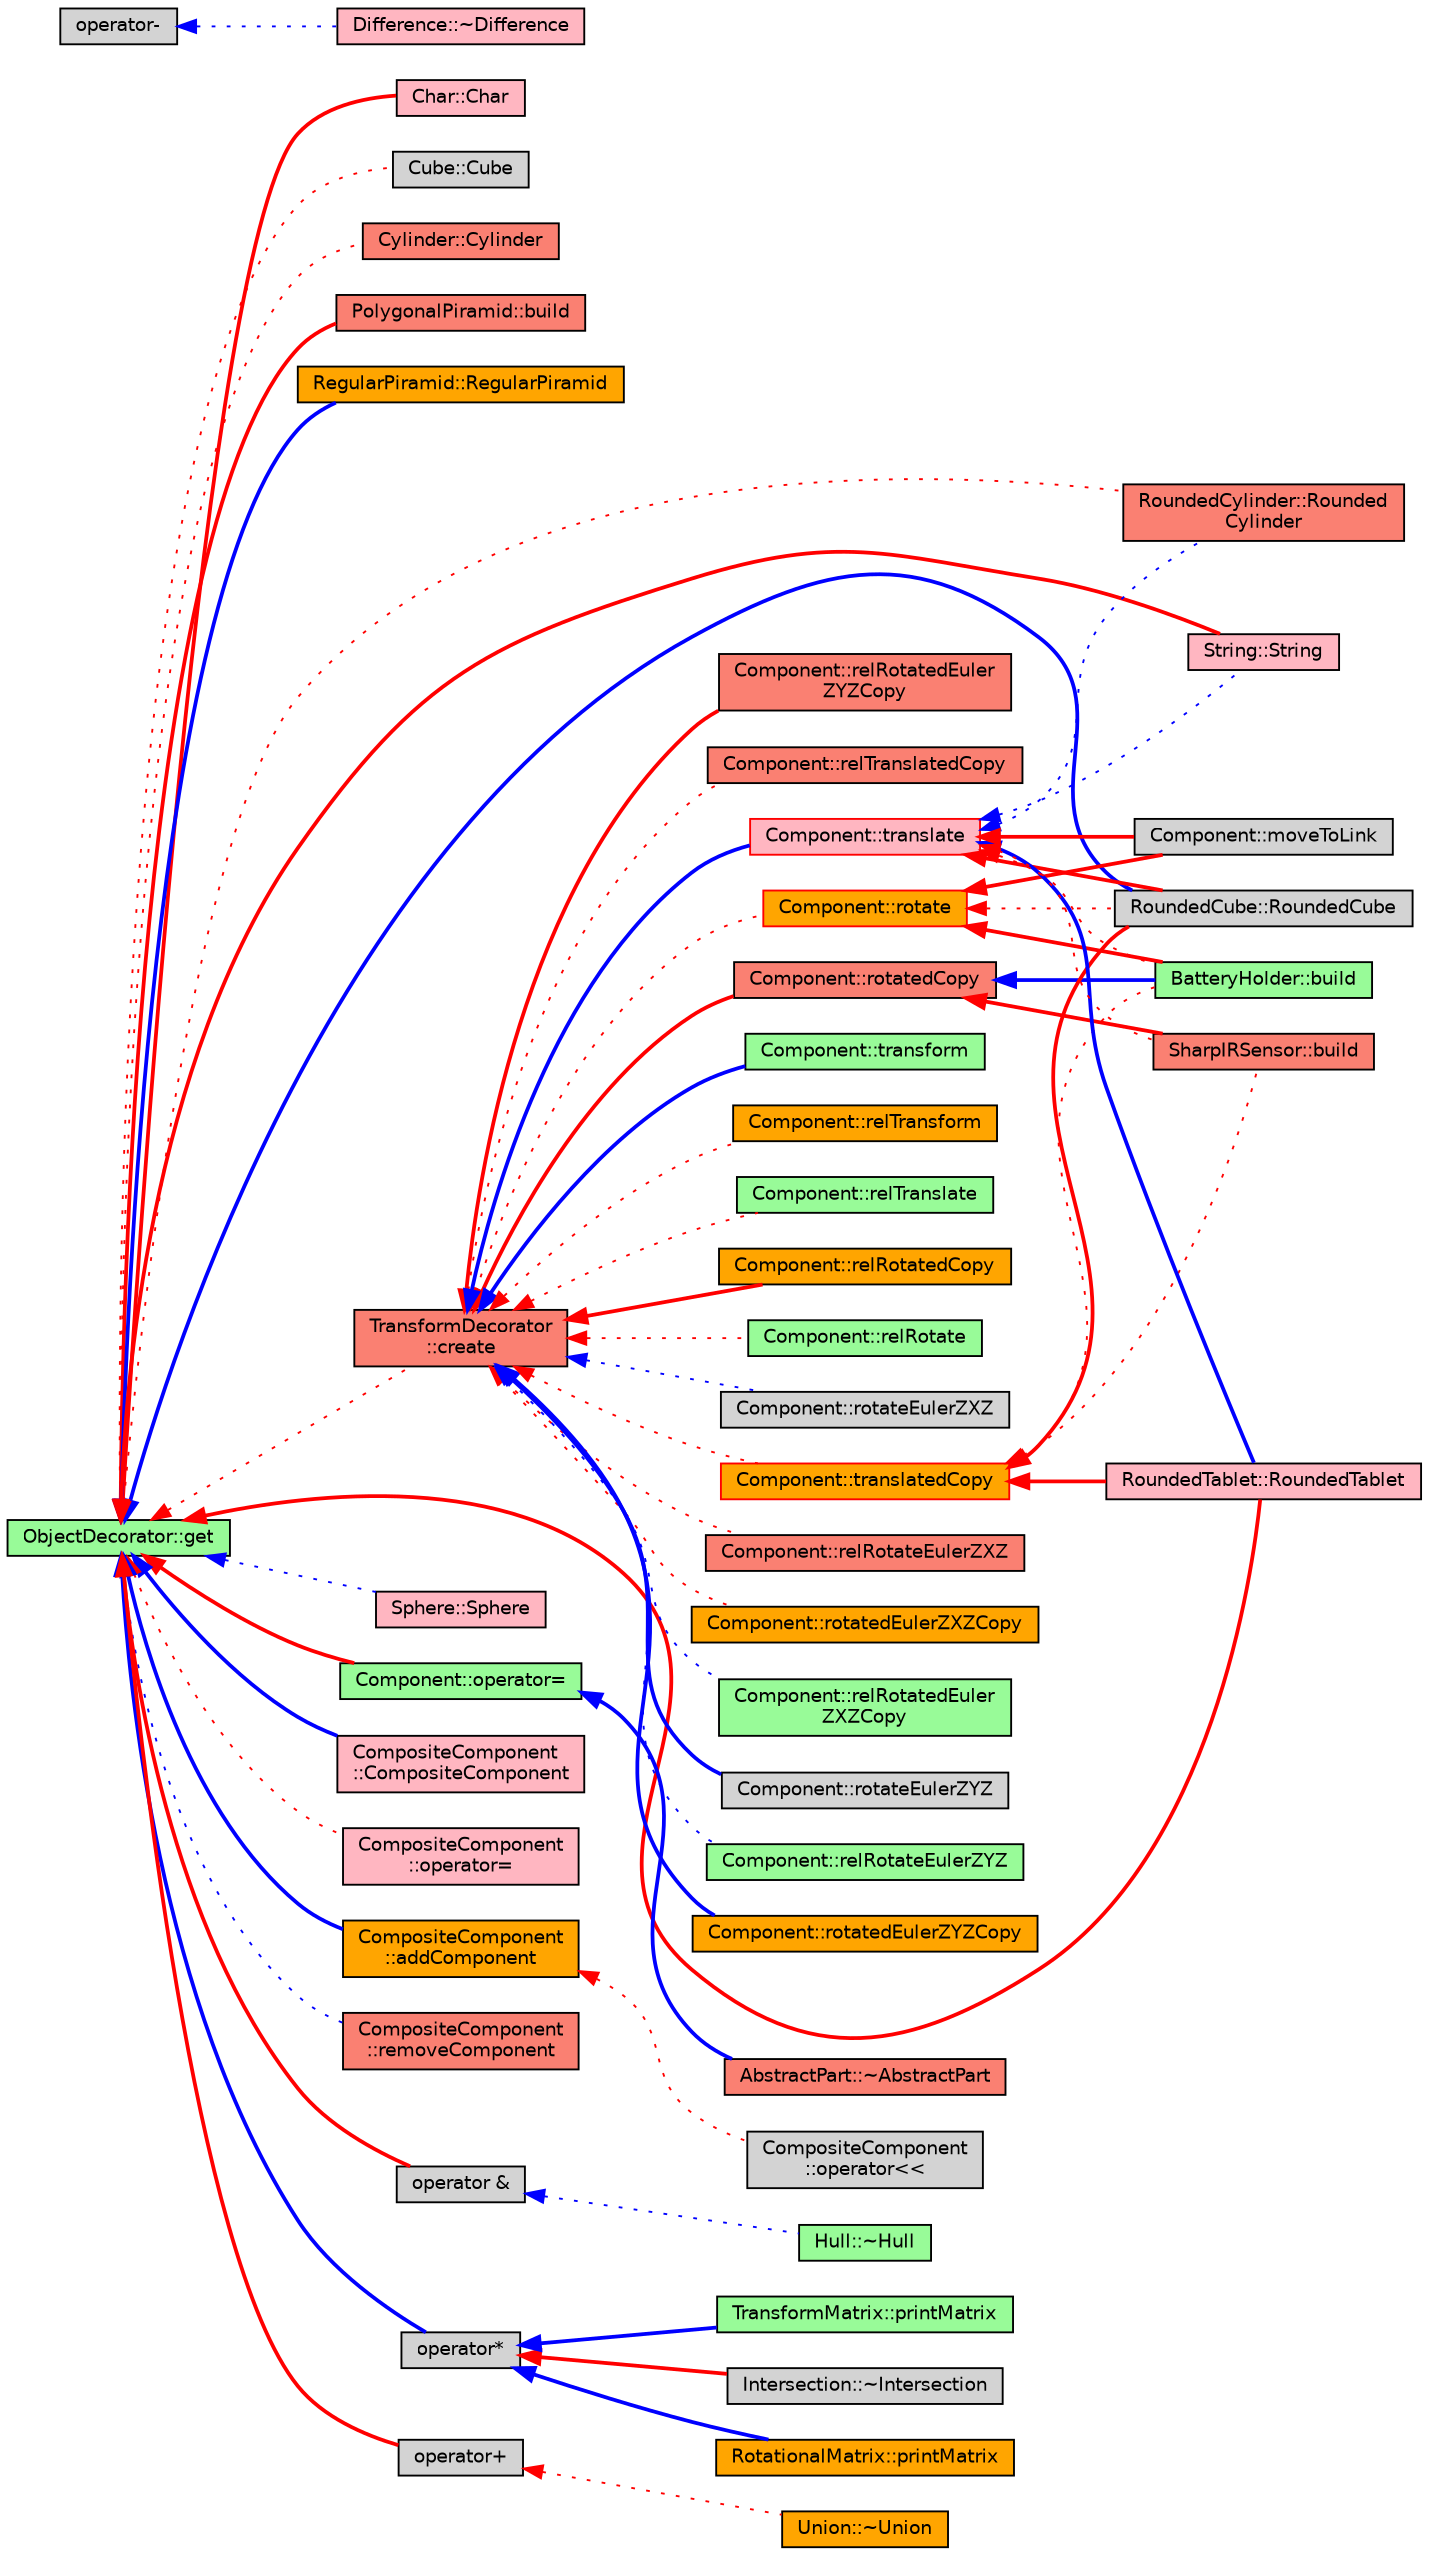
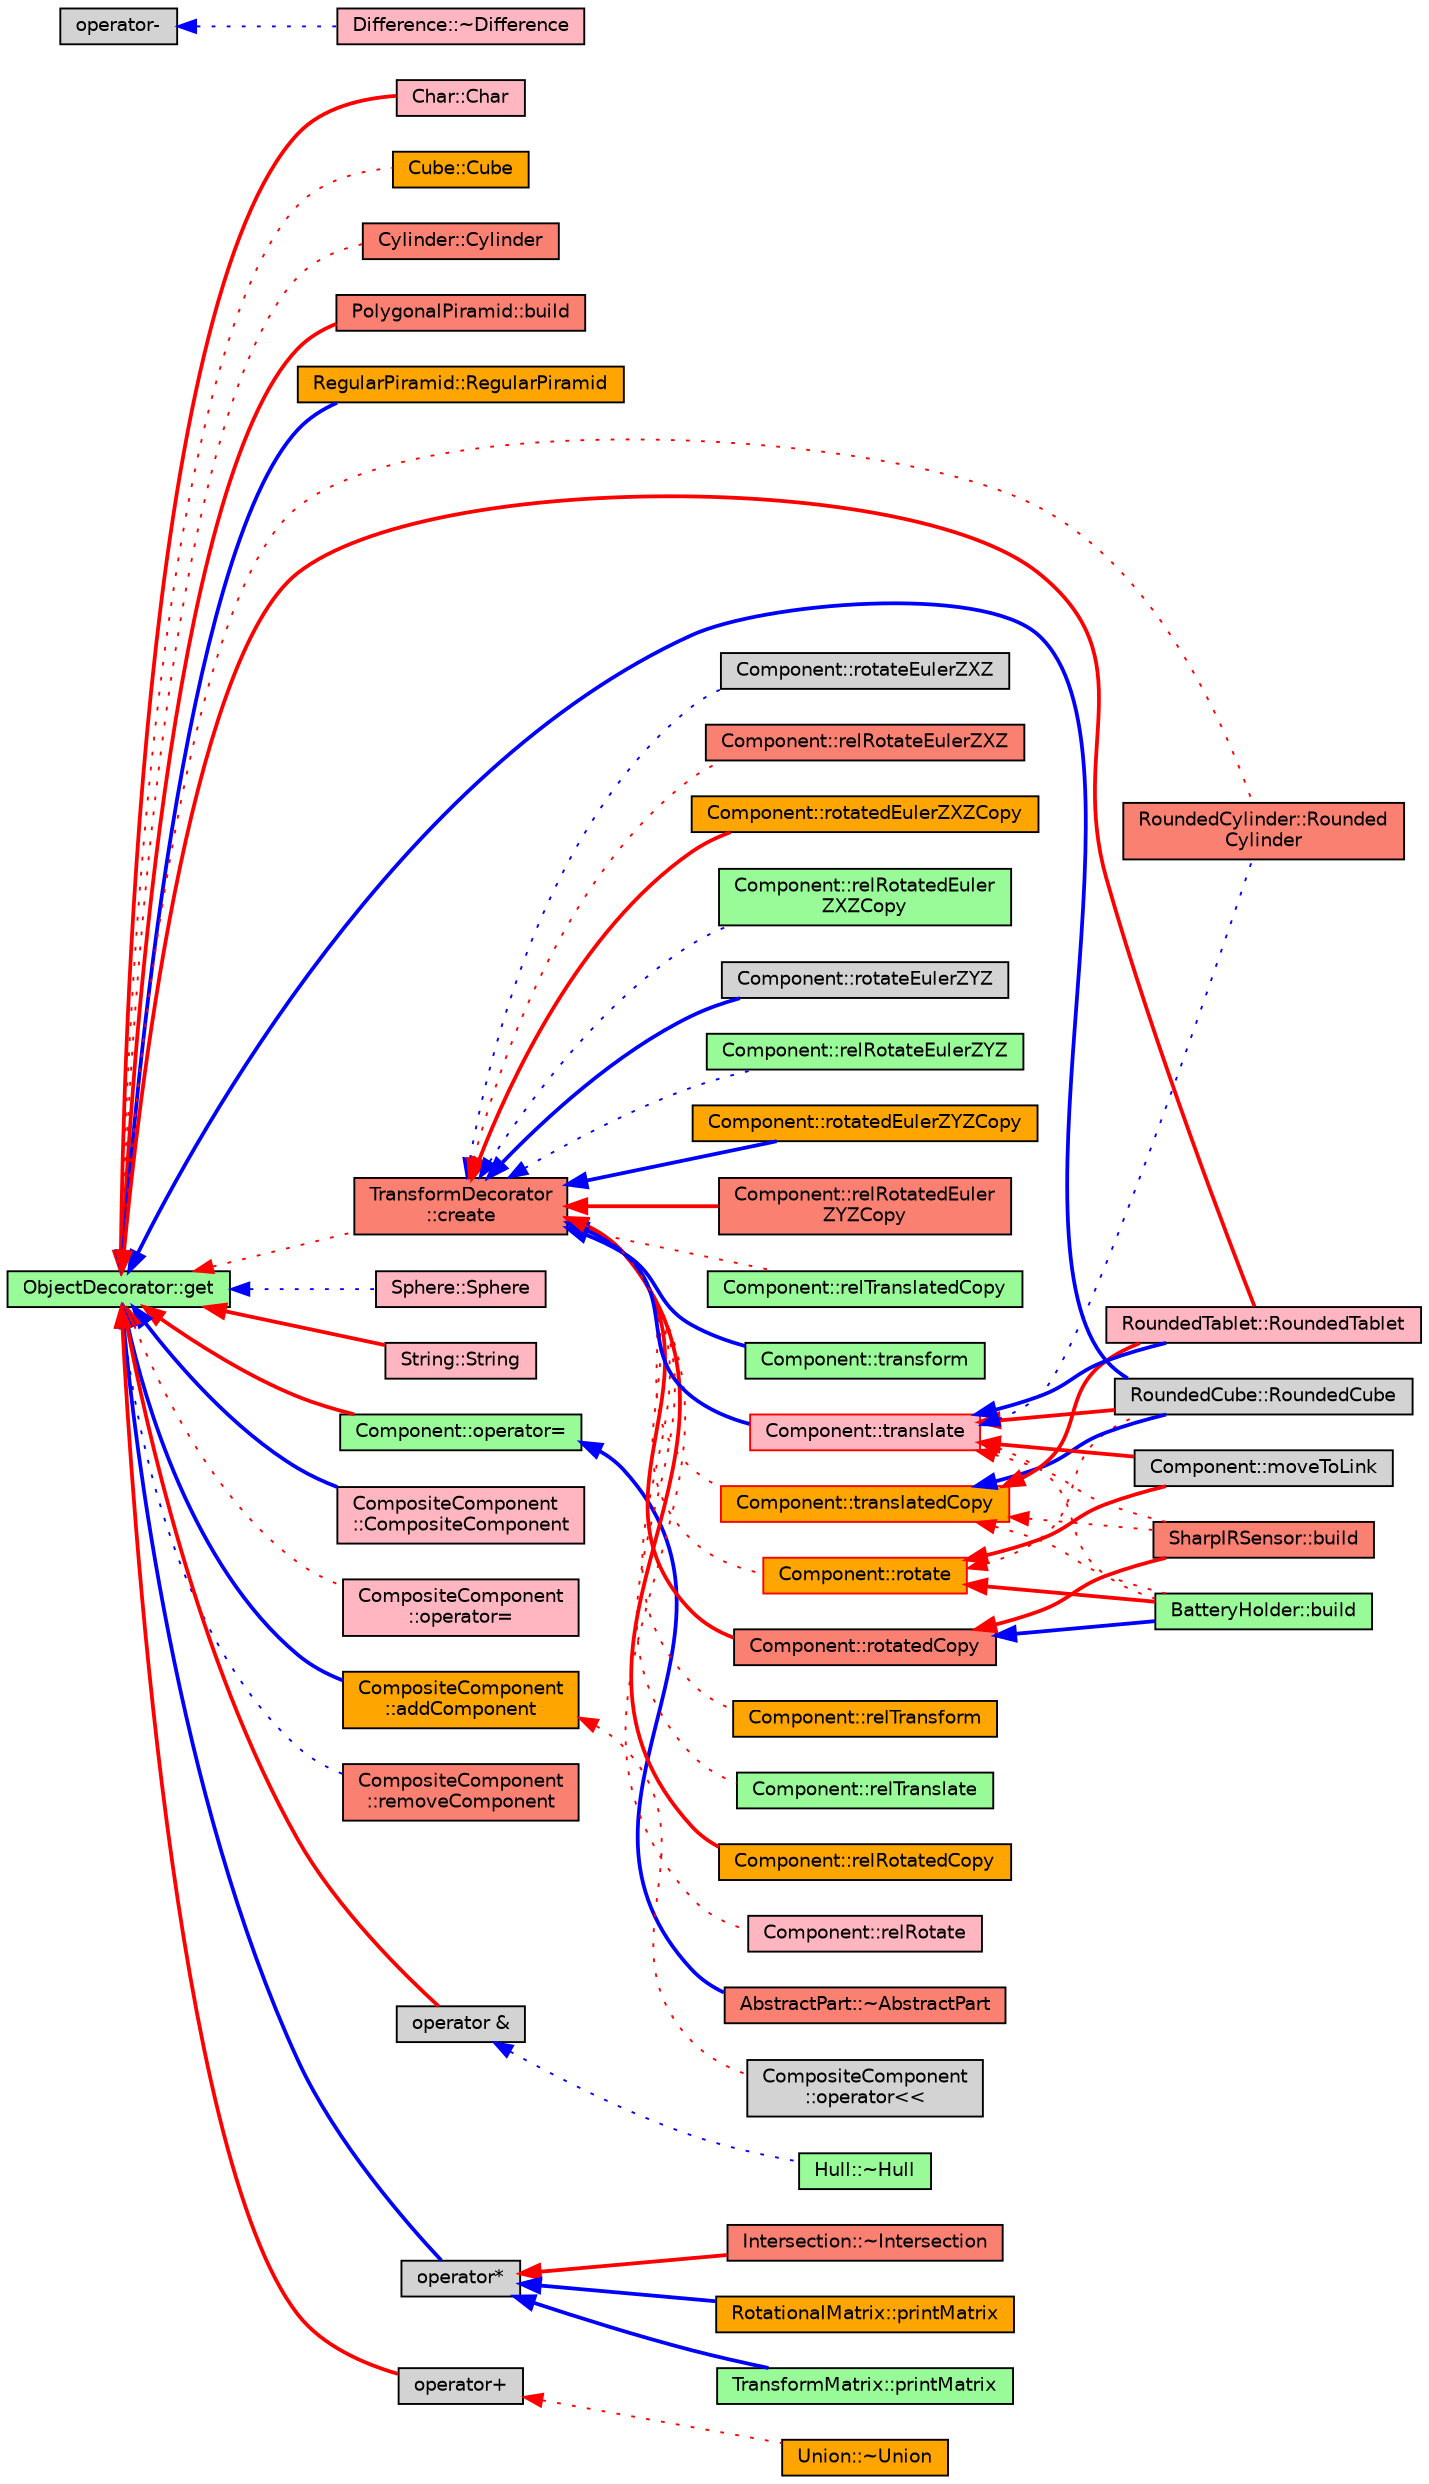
(461, 170) -> (461, 170)
(1126, 754) -> none
(865, 765) -> (865, 1289)
(1054, 1076) -> (1080, 1446)
(865, 1338) -> (865, 1934)
(658, 1559) -> (577, 973)
(865, 2386) -> (865, 2243)
